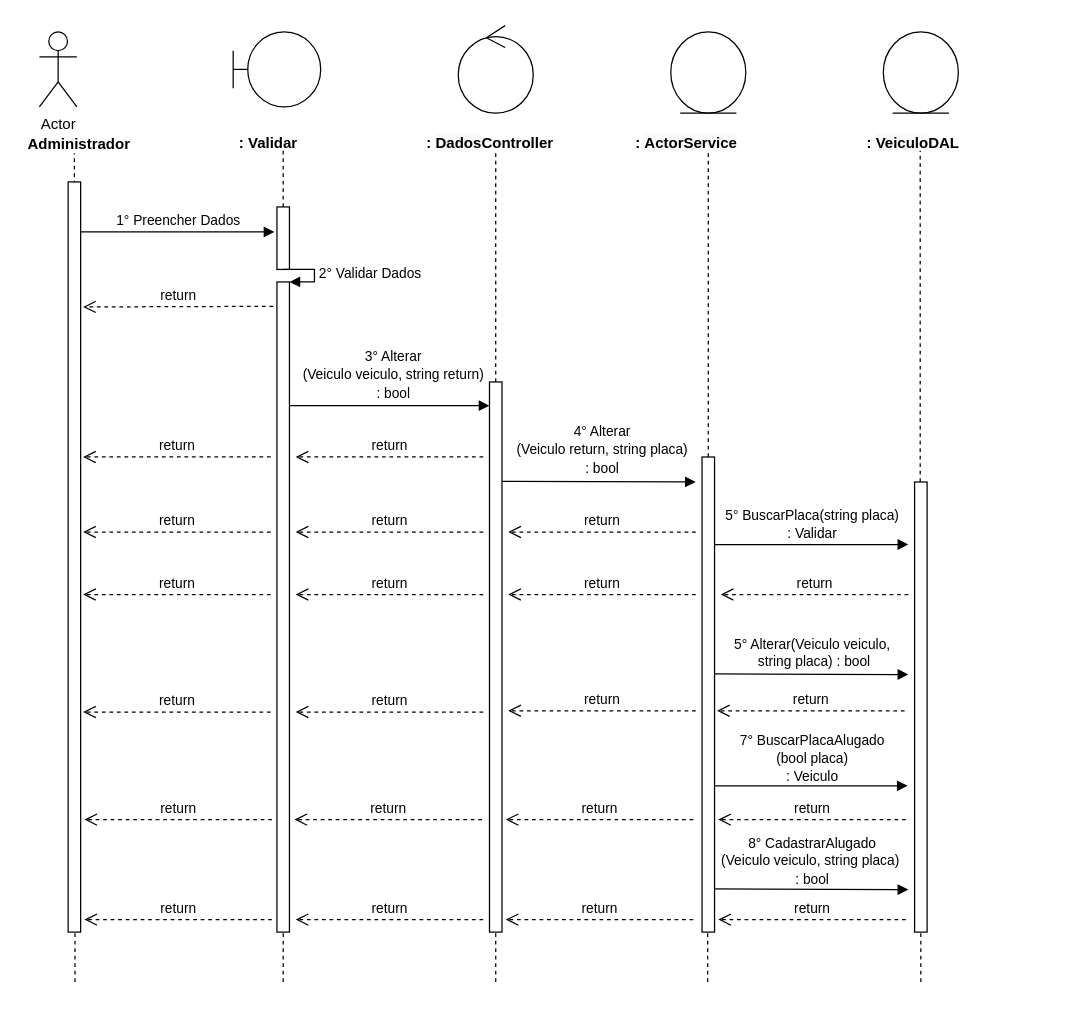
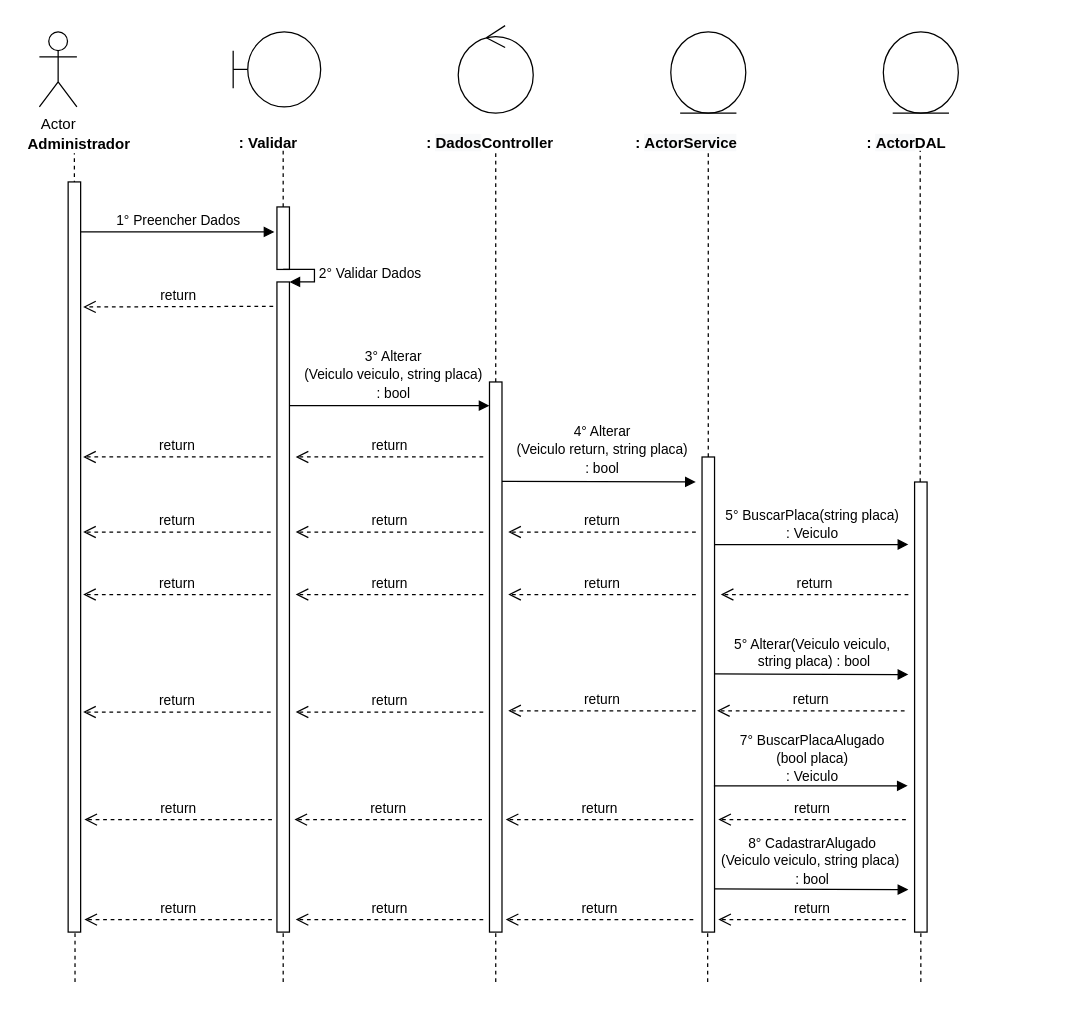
(911, 143) -> (907, 143)
(394, 375) -> (394, 375)
(813, 525) -> (813, 525)
